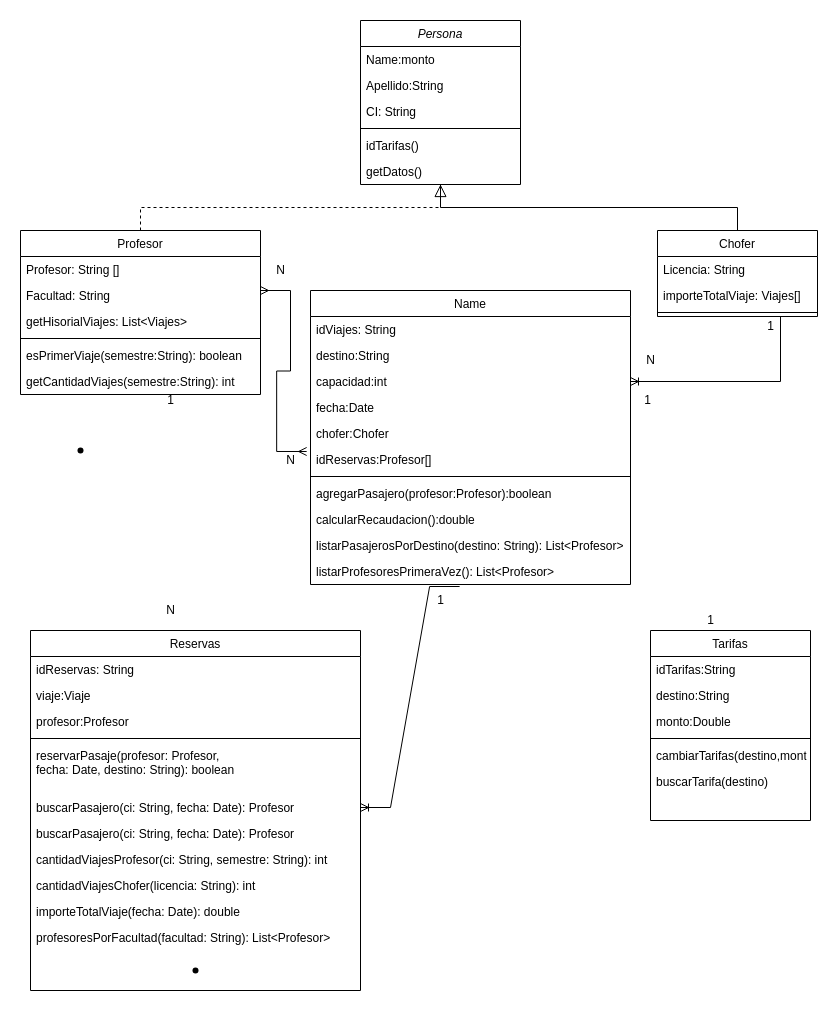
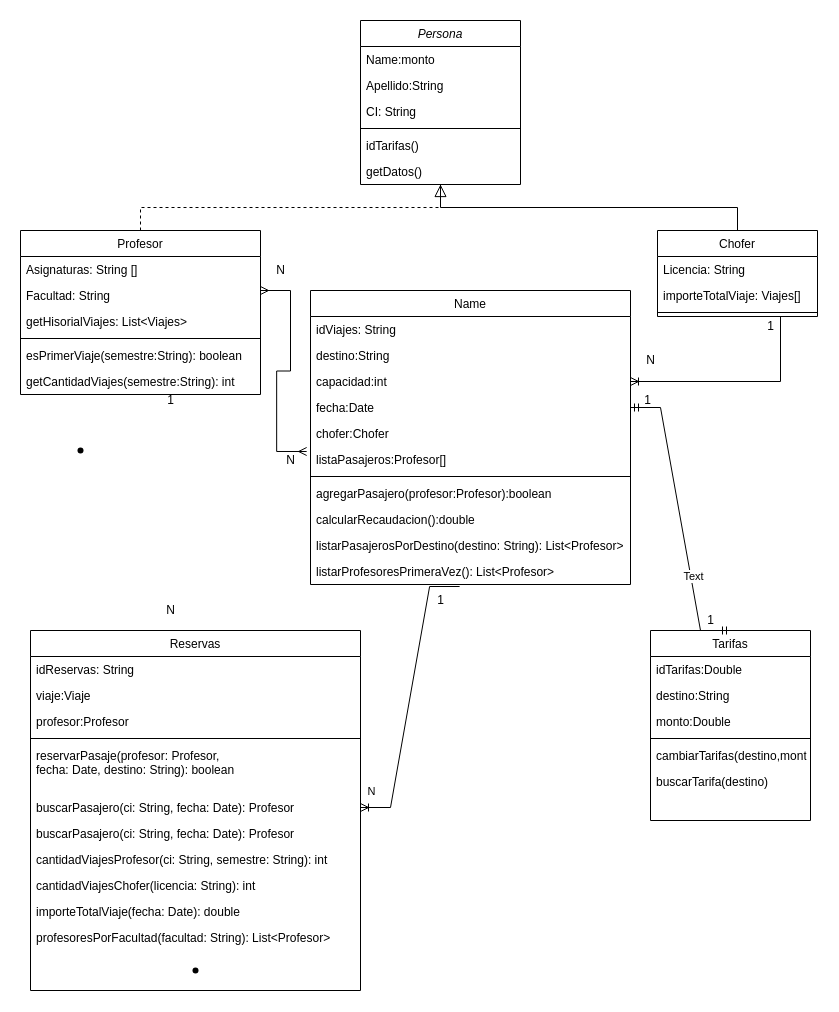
(84, 270) -> (92, 270)
(383, 460) -> (395, 460)
none -> (678, 506)
(704, 670) -> (704, 670)
